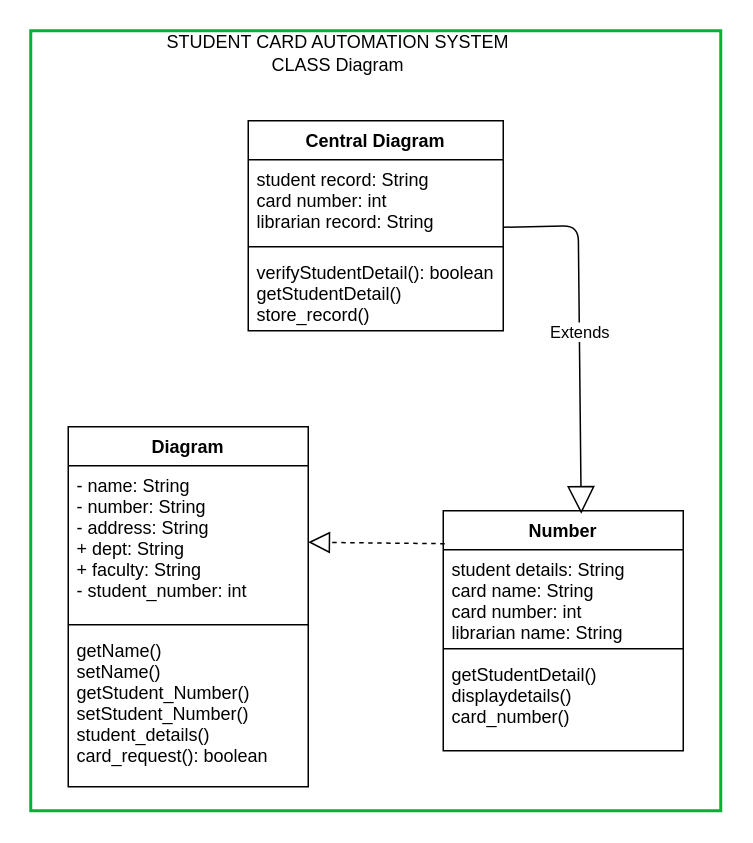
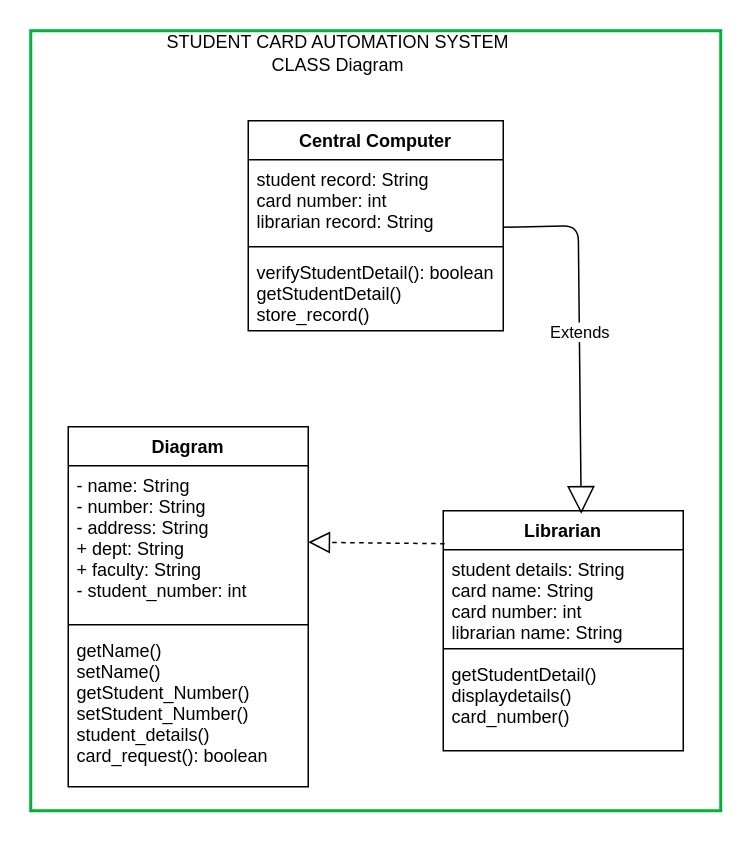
(375, 141) -> (375, 141)
(563, 531) -> (563, 531)
